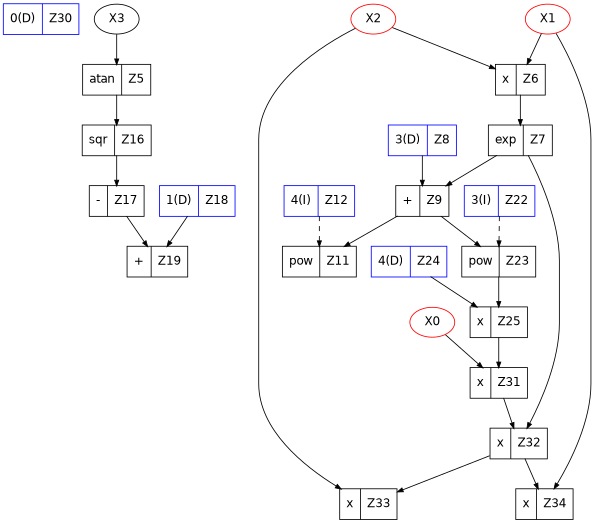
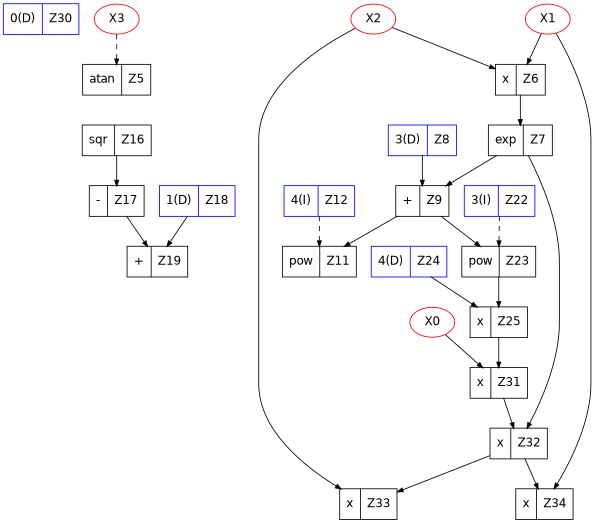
(117, 19) -> (117, 19)
(117, 47) -> (117, 47)
(117, 107) -> none
